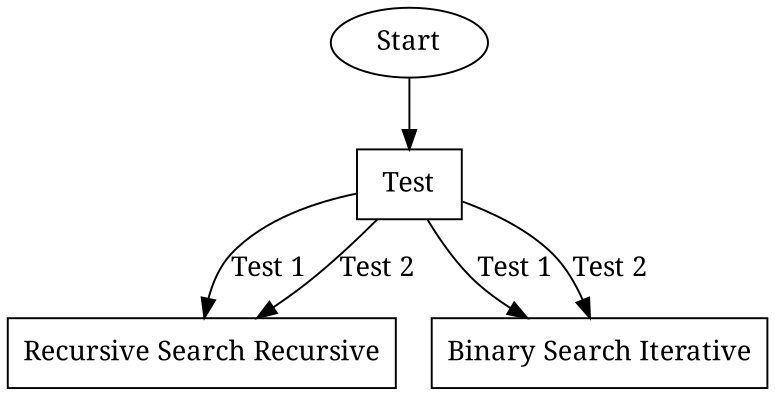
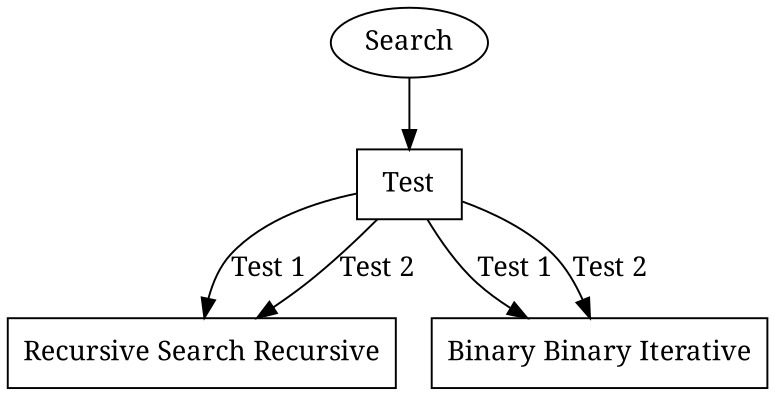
(409, 43) -> (409, 43)
(600, 353) -> (600, 353)
